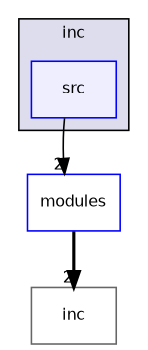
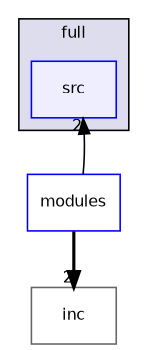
(74, 34) -> (74, 34)
(63, 140) -> (84, 154)
